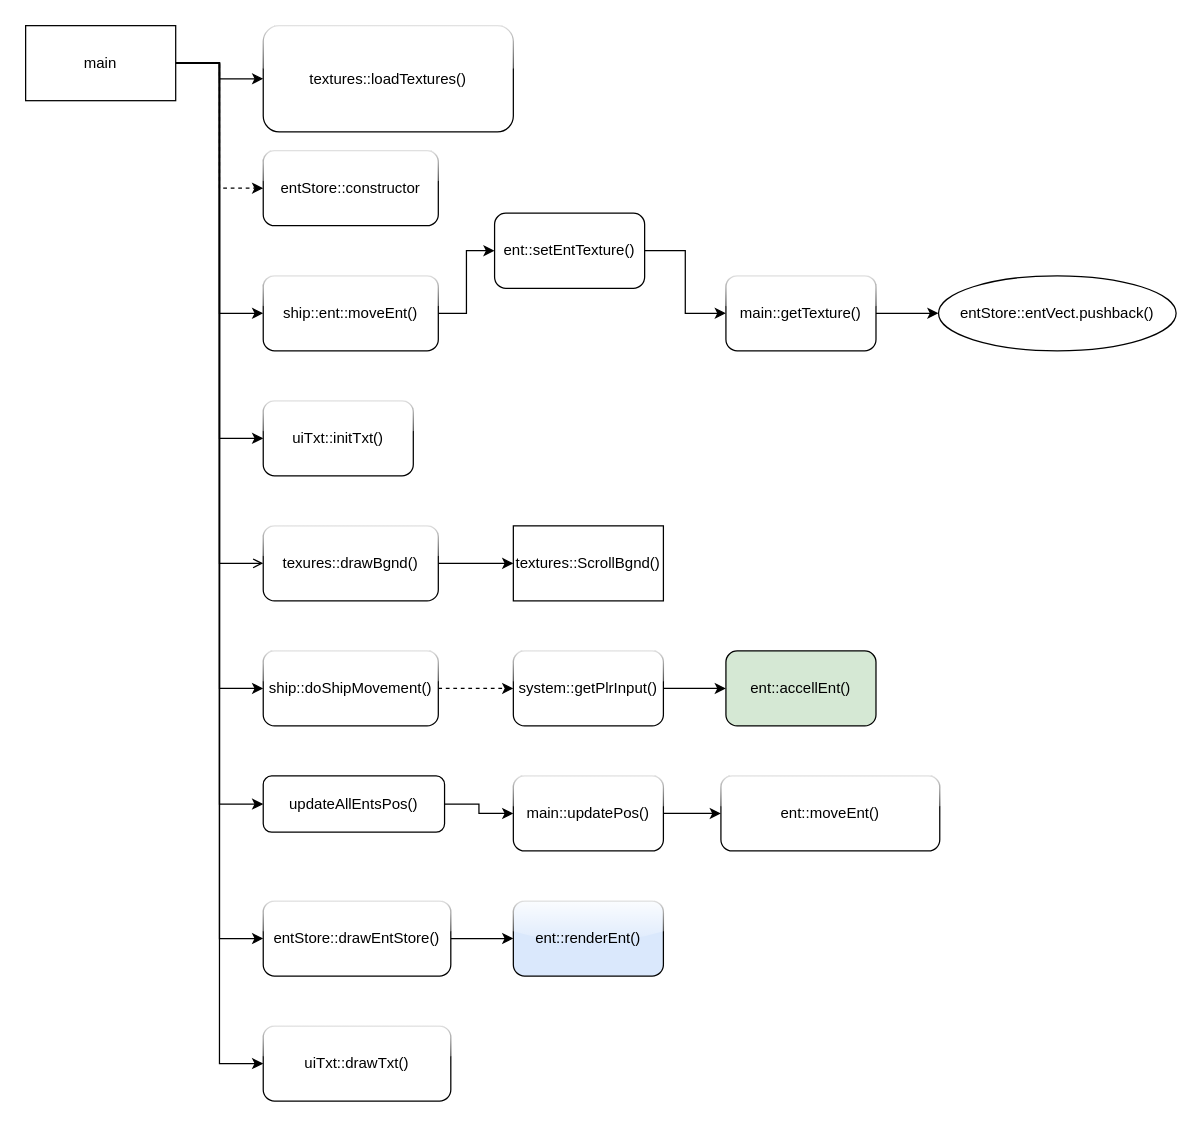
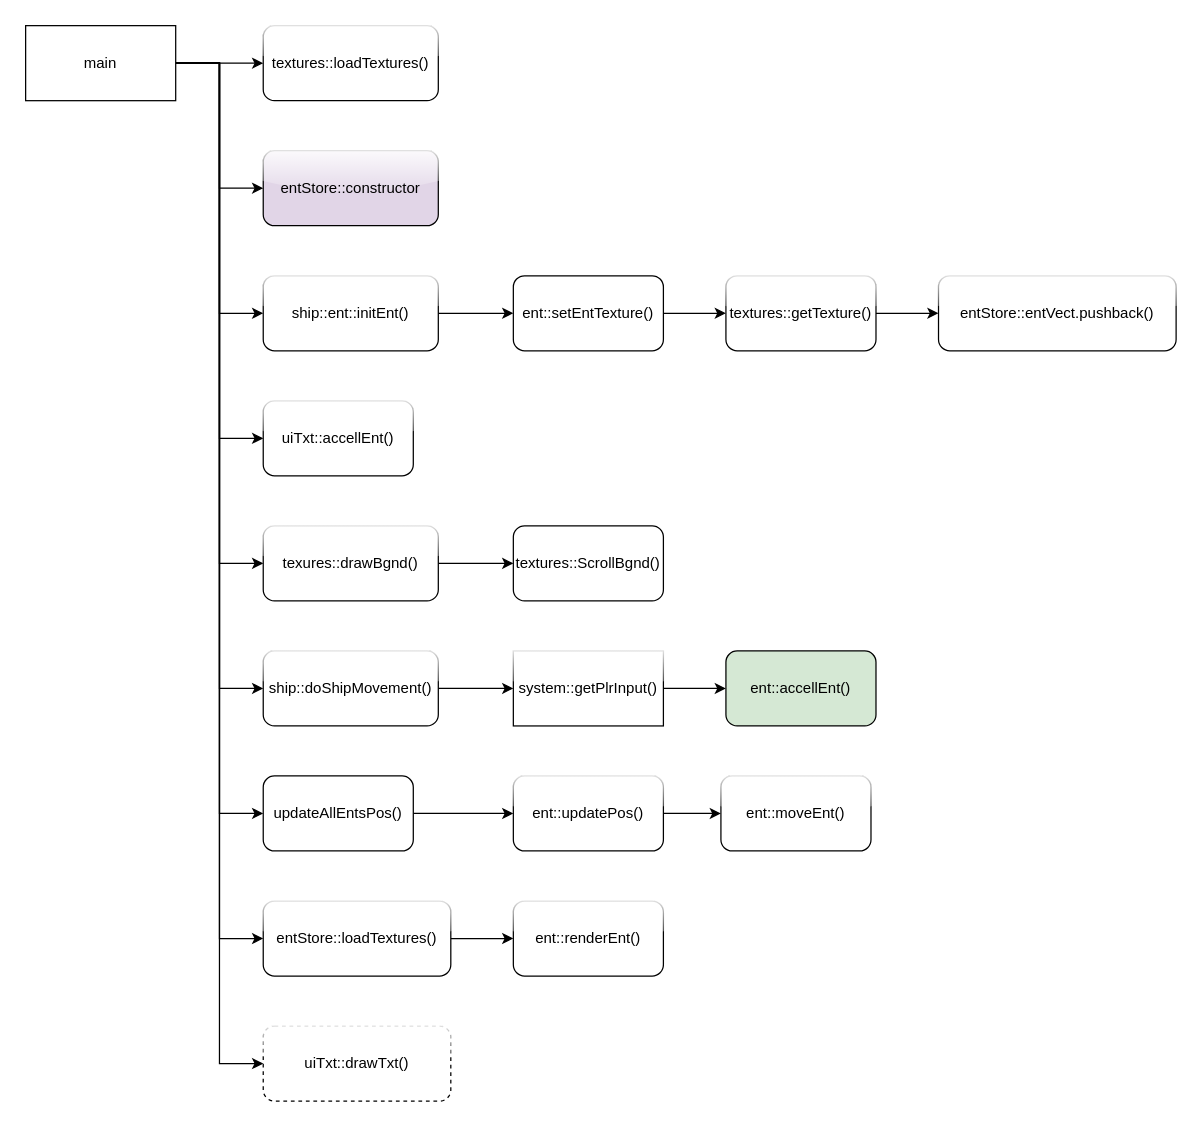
(388, 79) -> (351, 63)
(238, 188) -> (238, 188)
(351, 188) -> (351, 188)
(569, 251) -> (588, 313)
(351, 313) -> (351, 313)
(801, 313) -> (801, 313)
(1057, 313) -> (1057, 313)
(338, 438) -> (338, 438)
(255, 563) -> (253, 563)
(588, 563) -> (588, 563)
(472, 688) -> (472, 688)
(588, 688) -> (588, 688)
(354, 804) -> (338, 813)
(588, 813) -> (588, 813)
(830, 813) -> (796, 813)
(357, 938) -> (357, 938)
(588, 938) -> (588, 938)
(357, 1063) -> (357, 1063)
